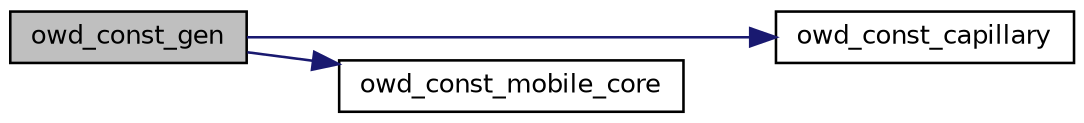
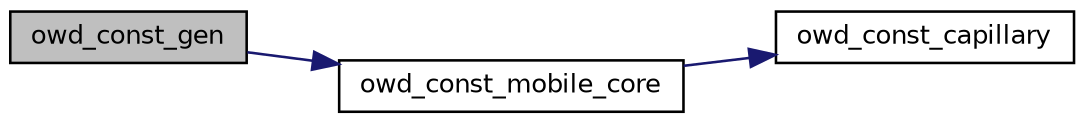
(499, 37) -> (716, 62)
